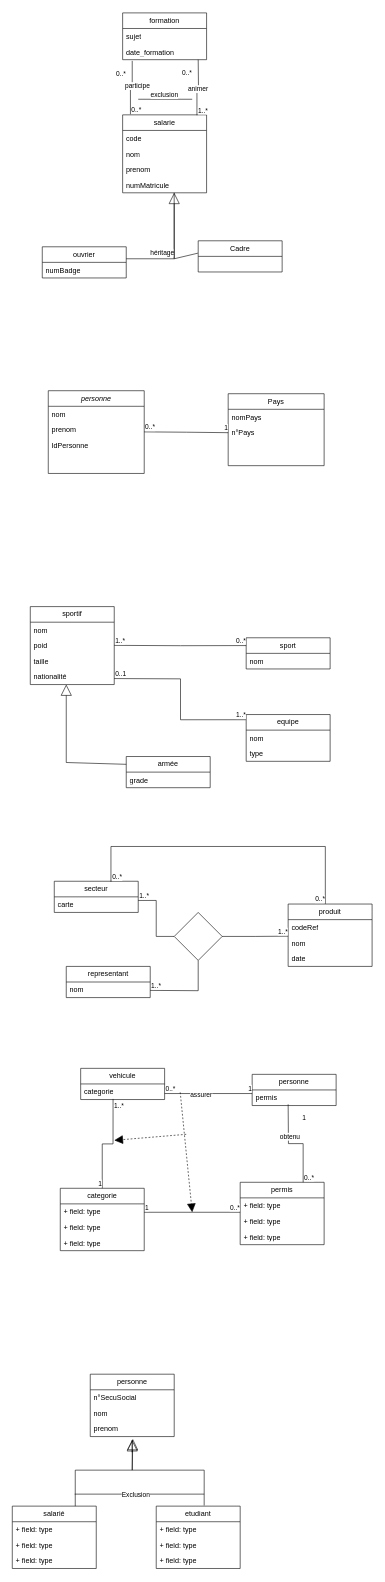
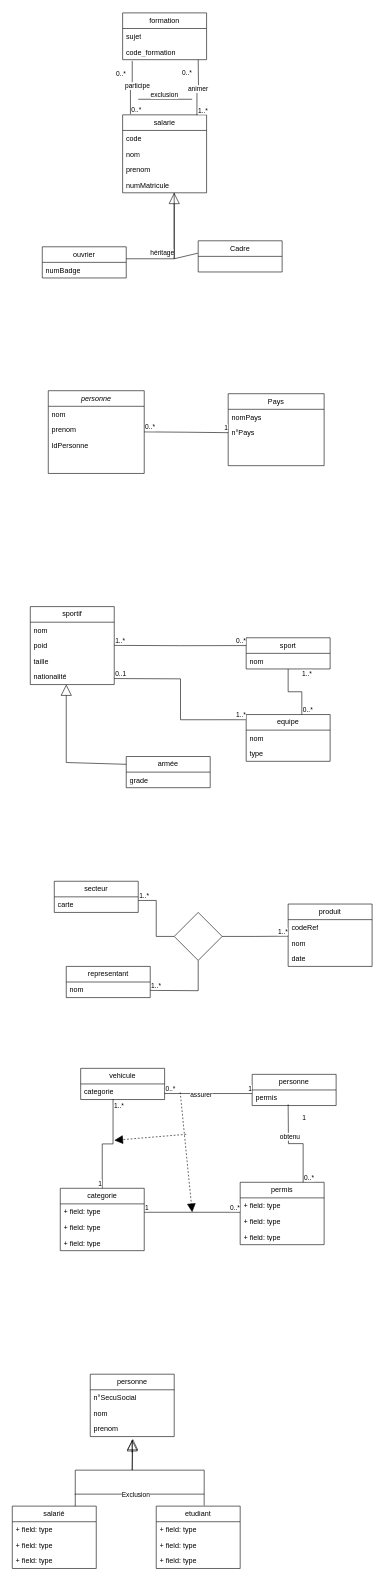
(154, 52) -> (154, 52)
none -> (295, 692)
(229, 846) -> none
